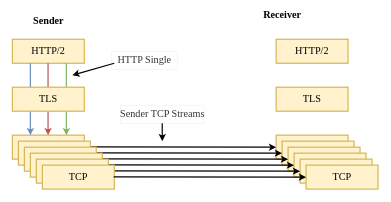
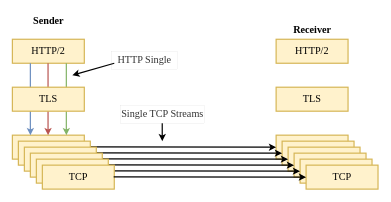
(282, 15) -> (312, 30)
(163, 114) -> (163, 114)
